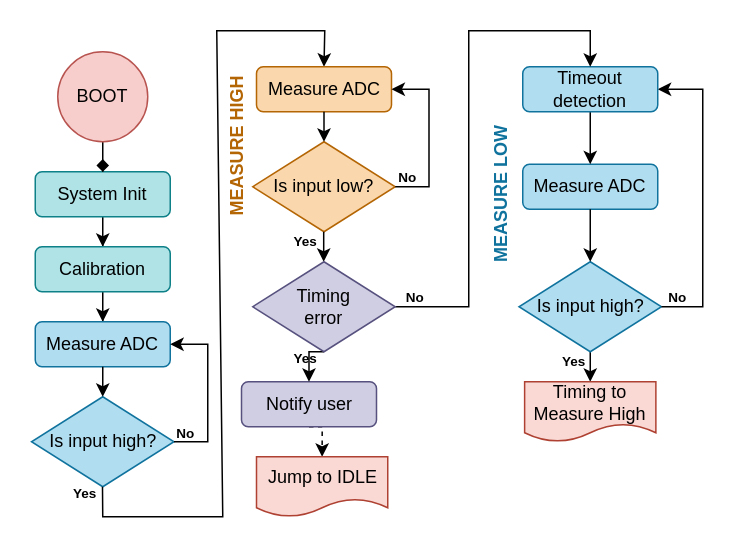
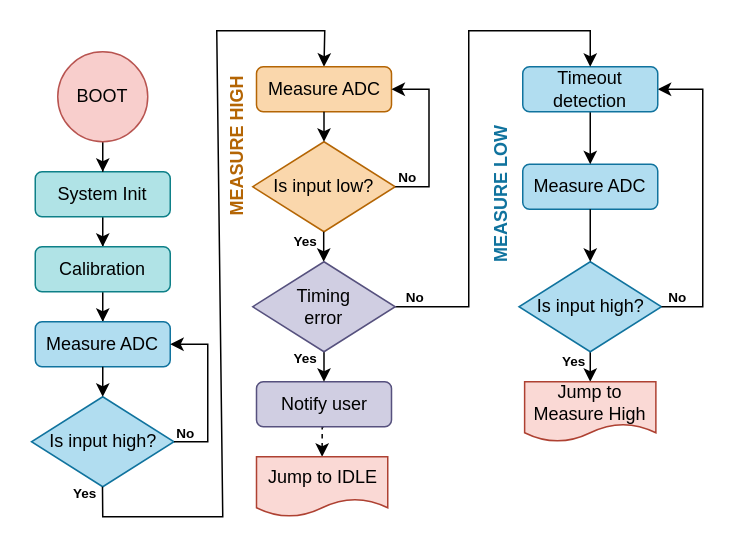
(103, 159) -> (103, 160)
(590, 403) -> (590, 403)
(309, 404) -> (324, 404)
